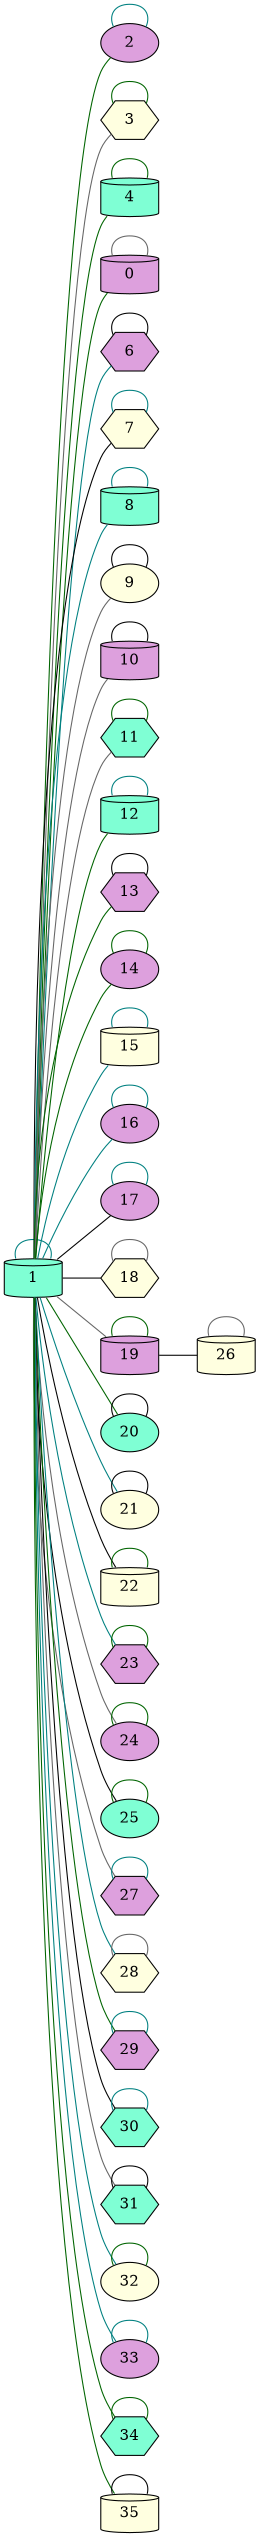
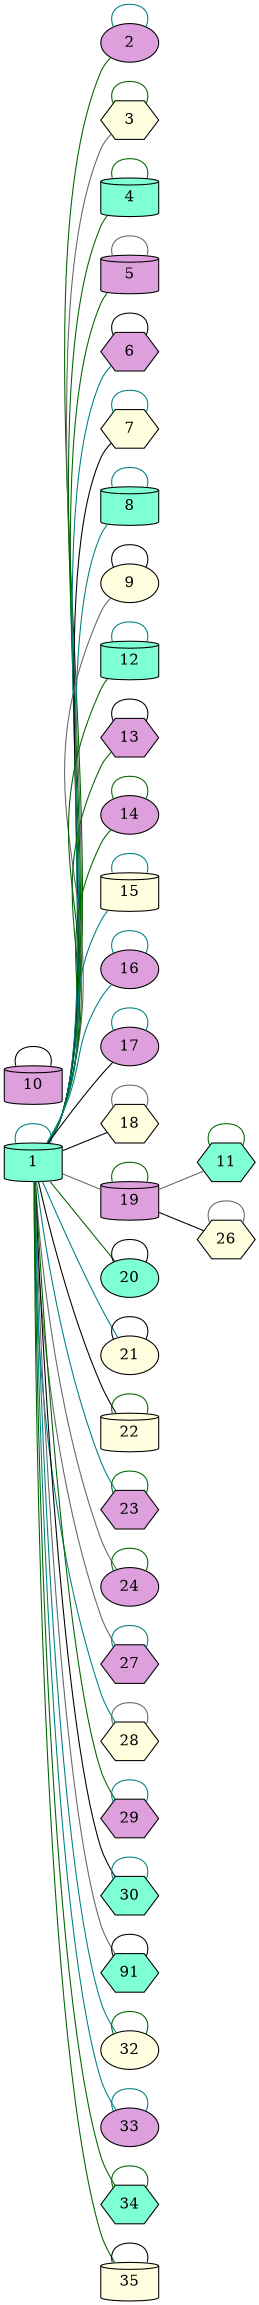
(130, 274) -> (130, 274)
(56, 922) -> none
(56, 989) -> (181, 1180)
(226, 1355) -> (226, 1239)
(130, 1818) -> none
(130, 2204) -> (130, 1973)
